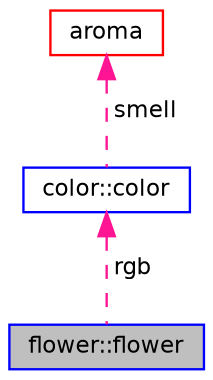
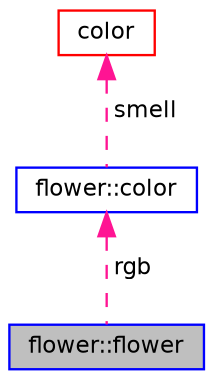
(107, 33) -> (107, 33)
(107, 190) -> (107, 190)
